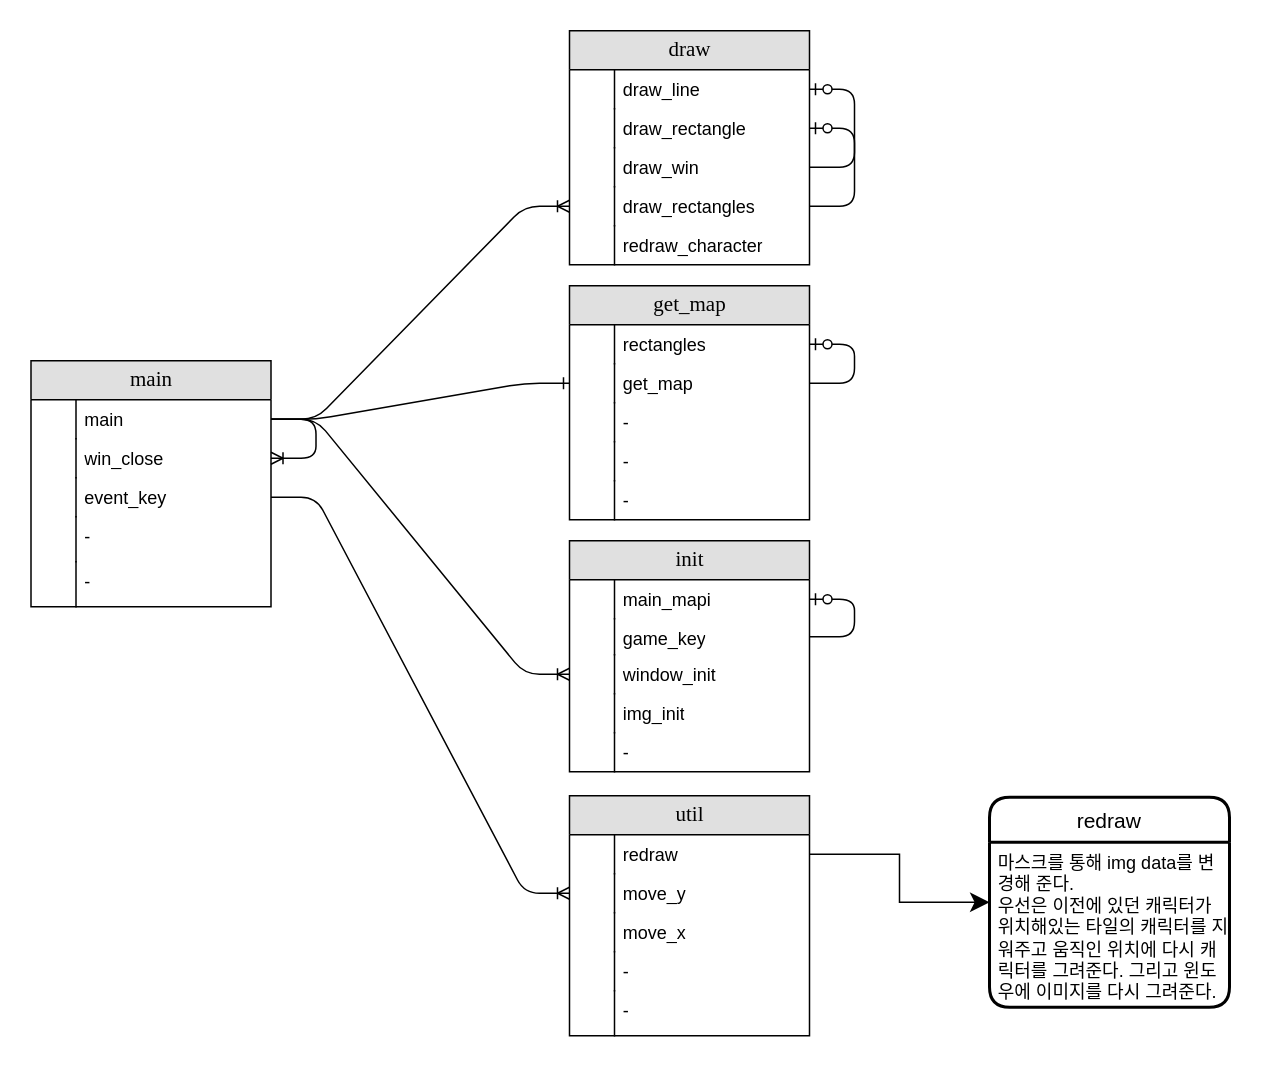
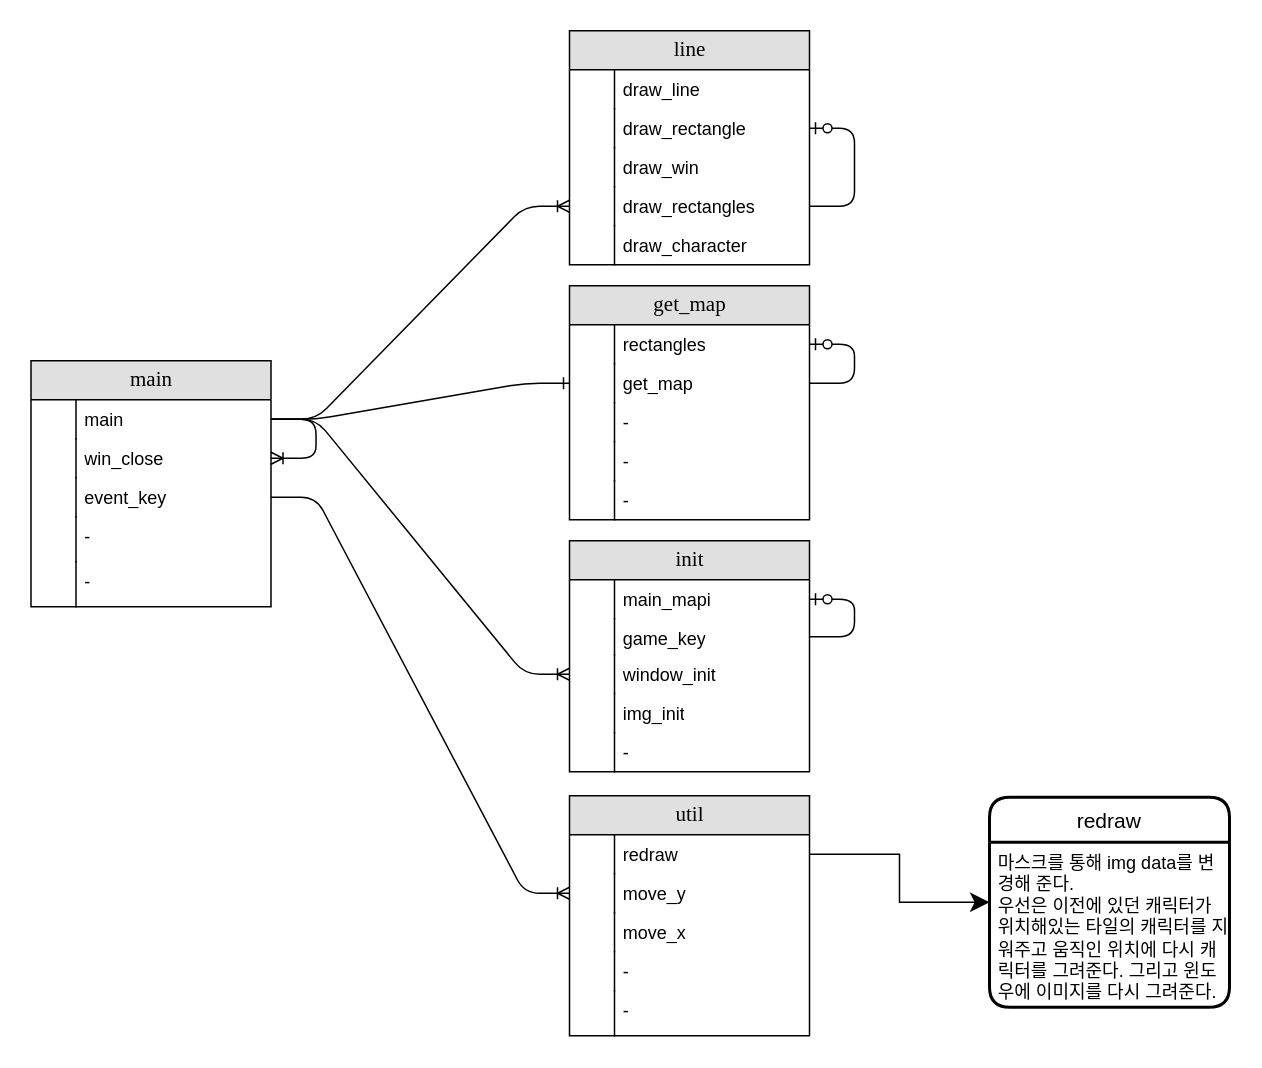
(690, 50) -> (690, 50)
(852, 95) -> none
(704, 247) -> (694, 247)
